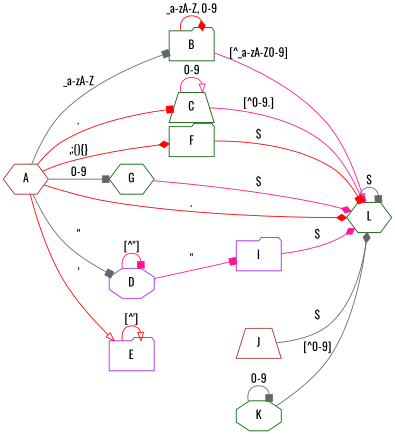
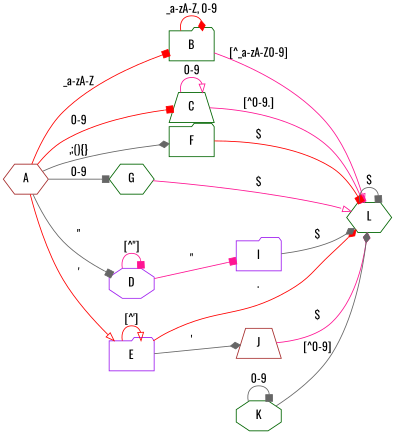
(83, 95) -> (83, 95)
(79, 121) -> (79, 121)
(100, 154) -> (100, 154)
(248, 191) -> (248, 191)
(189, 211) -> (259, 304)
(315, 247) -> (315, 247)
(341, 312) -> (341, 312)
none -> (192, 350)
